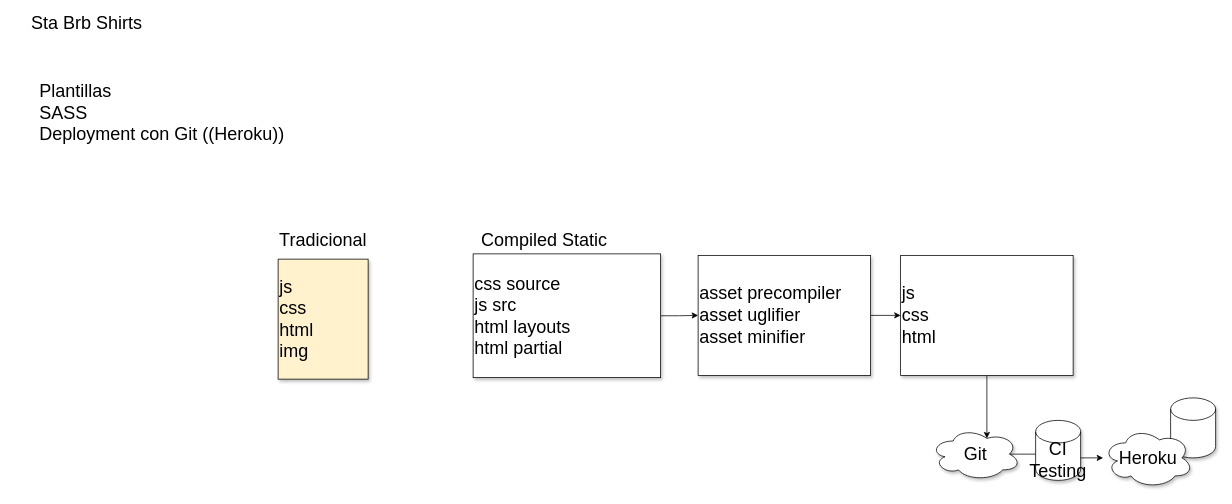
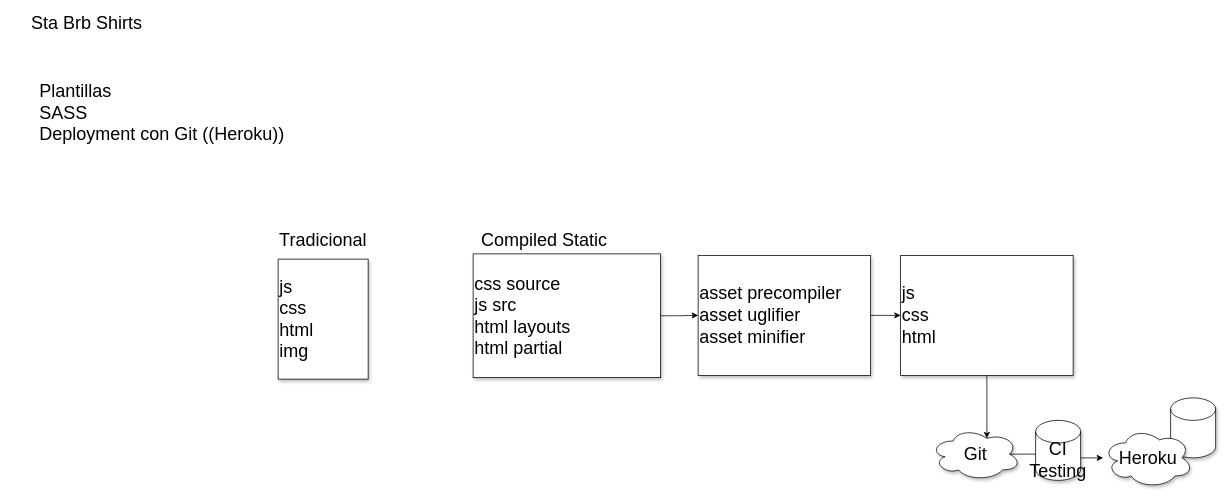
(323, 319) -> (323, 319)
